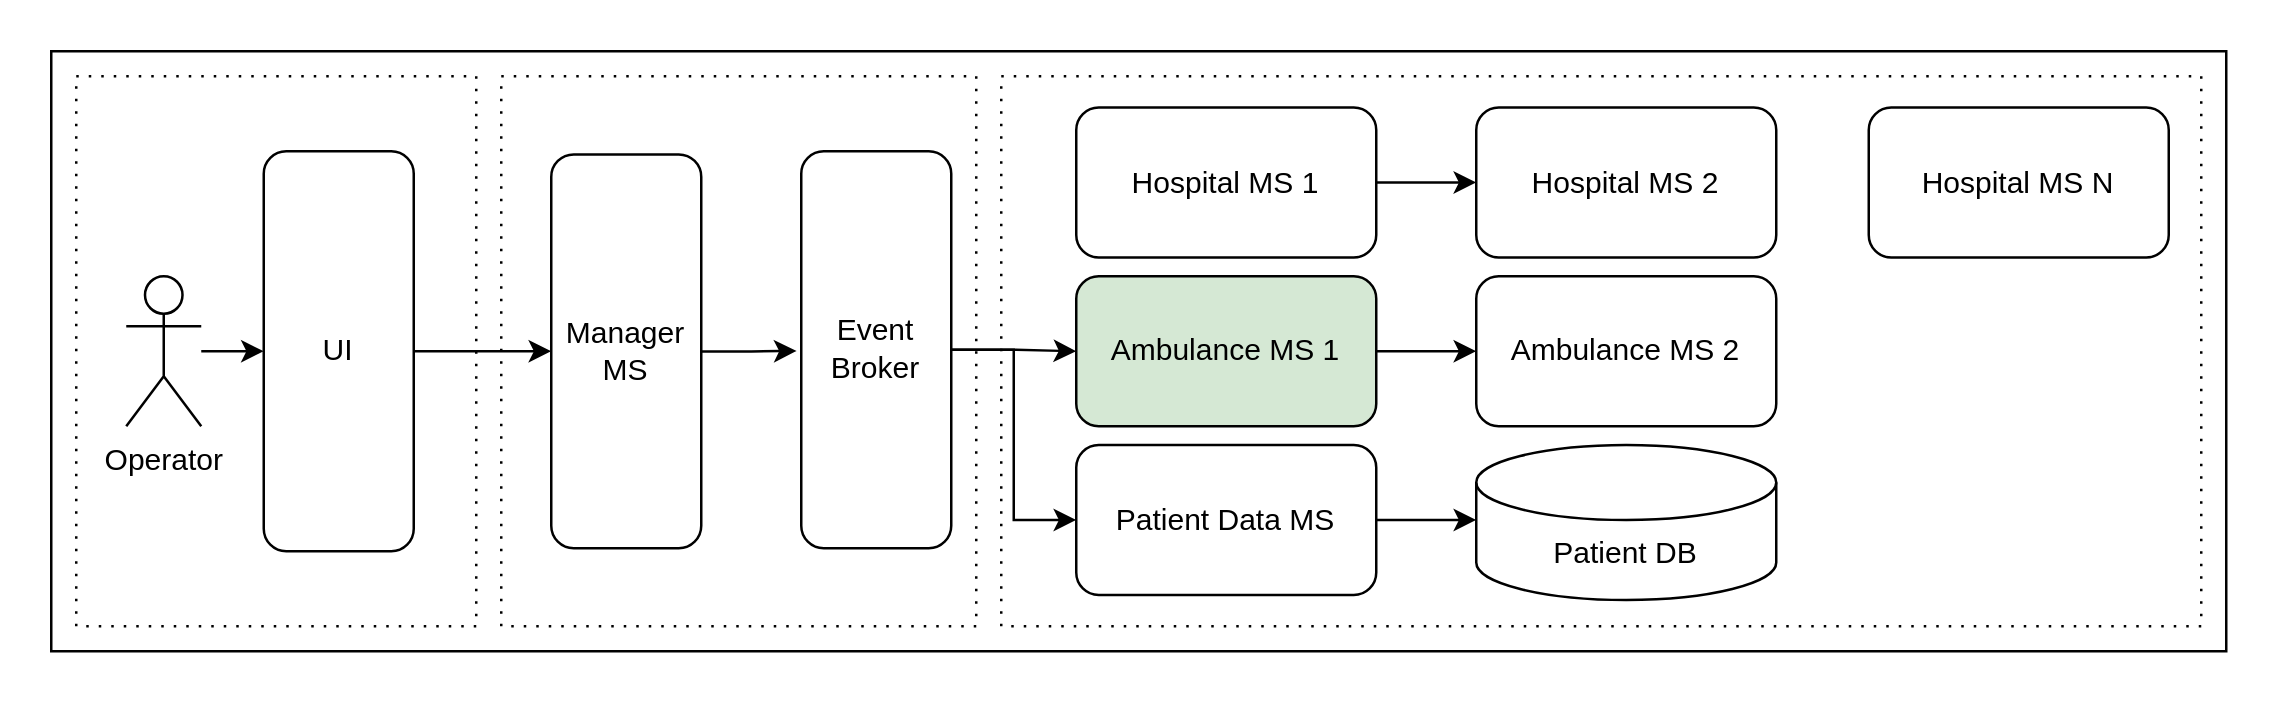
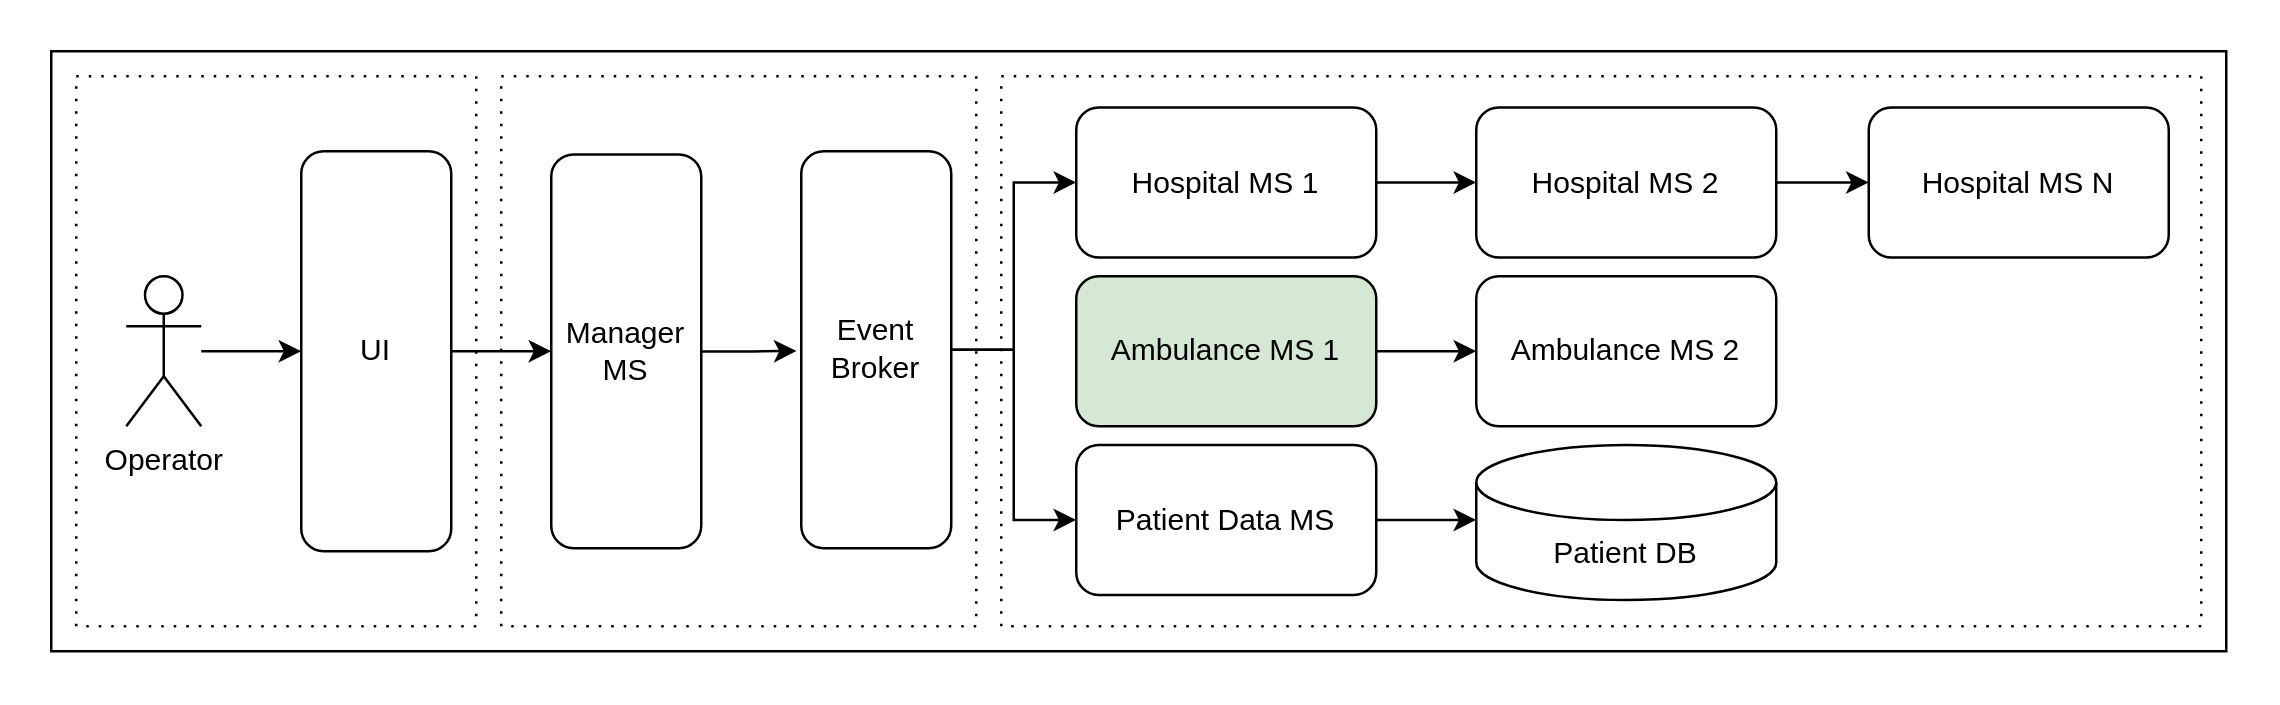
none -> (1821, 183)
none -> (1014, 242)
(1039, 350) -> none
(339, 351) -> (376, 351)
